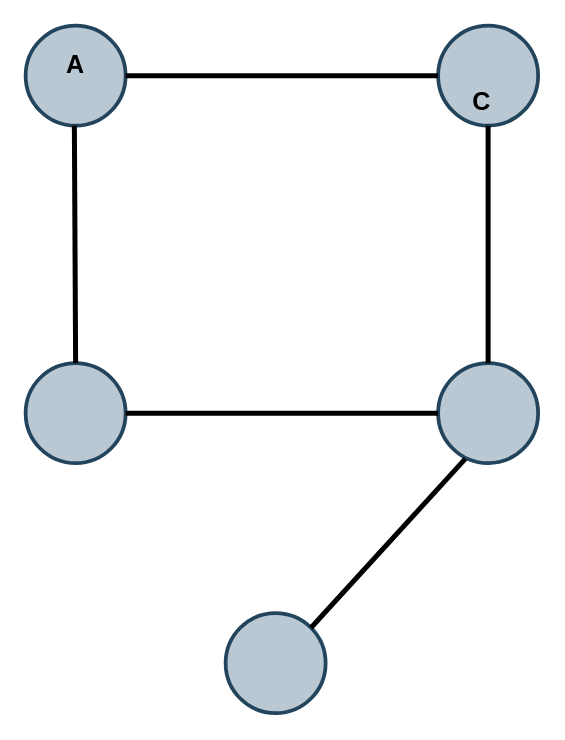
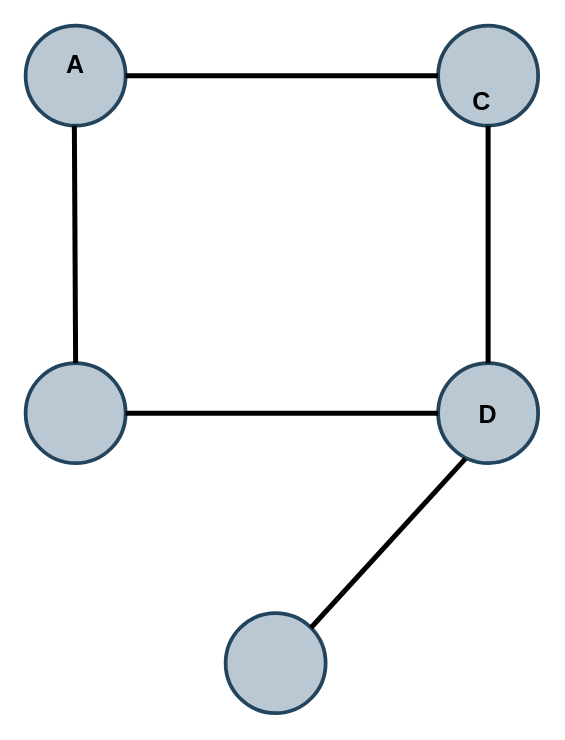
none -> (488, 413)
